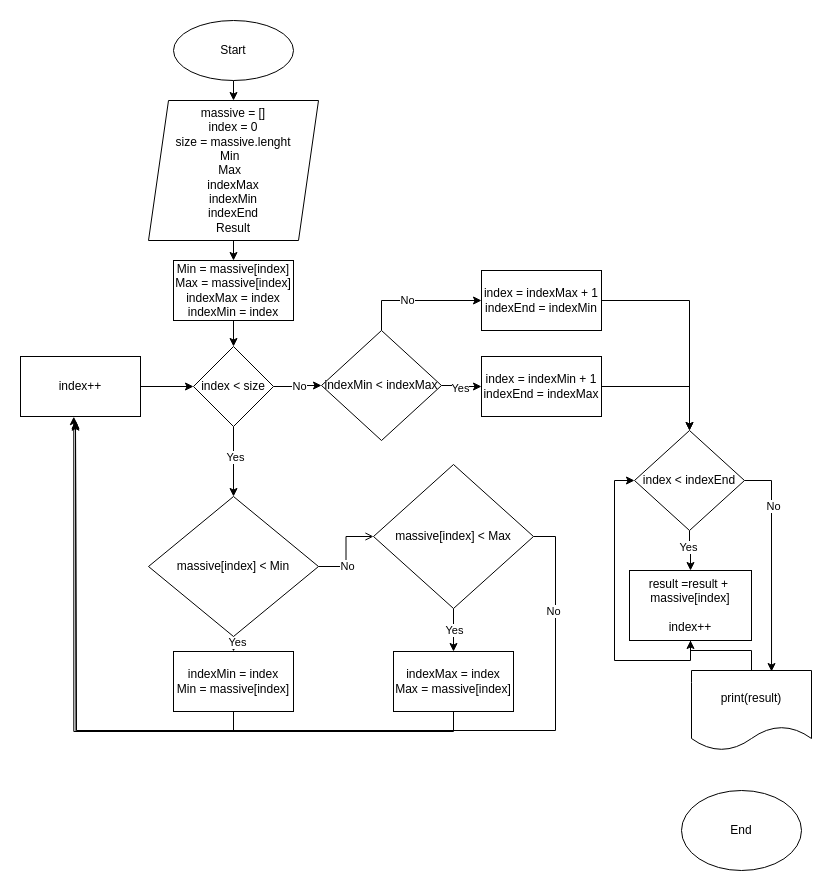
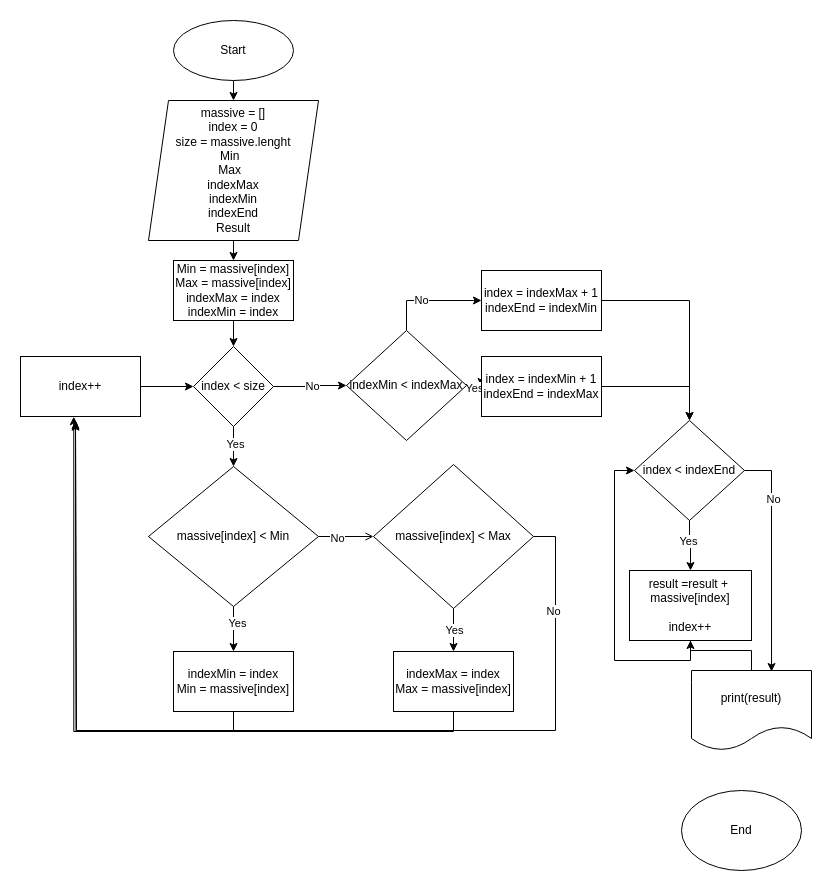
(382, 386) -> (407, 386)
(690, 481) -> (690, 471)
(234, 567) -> (234, 537)
